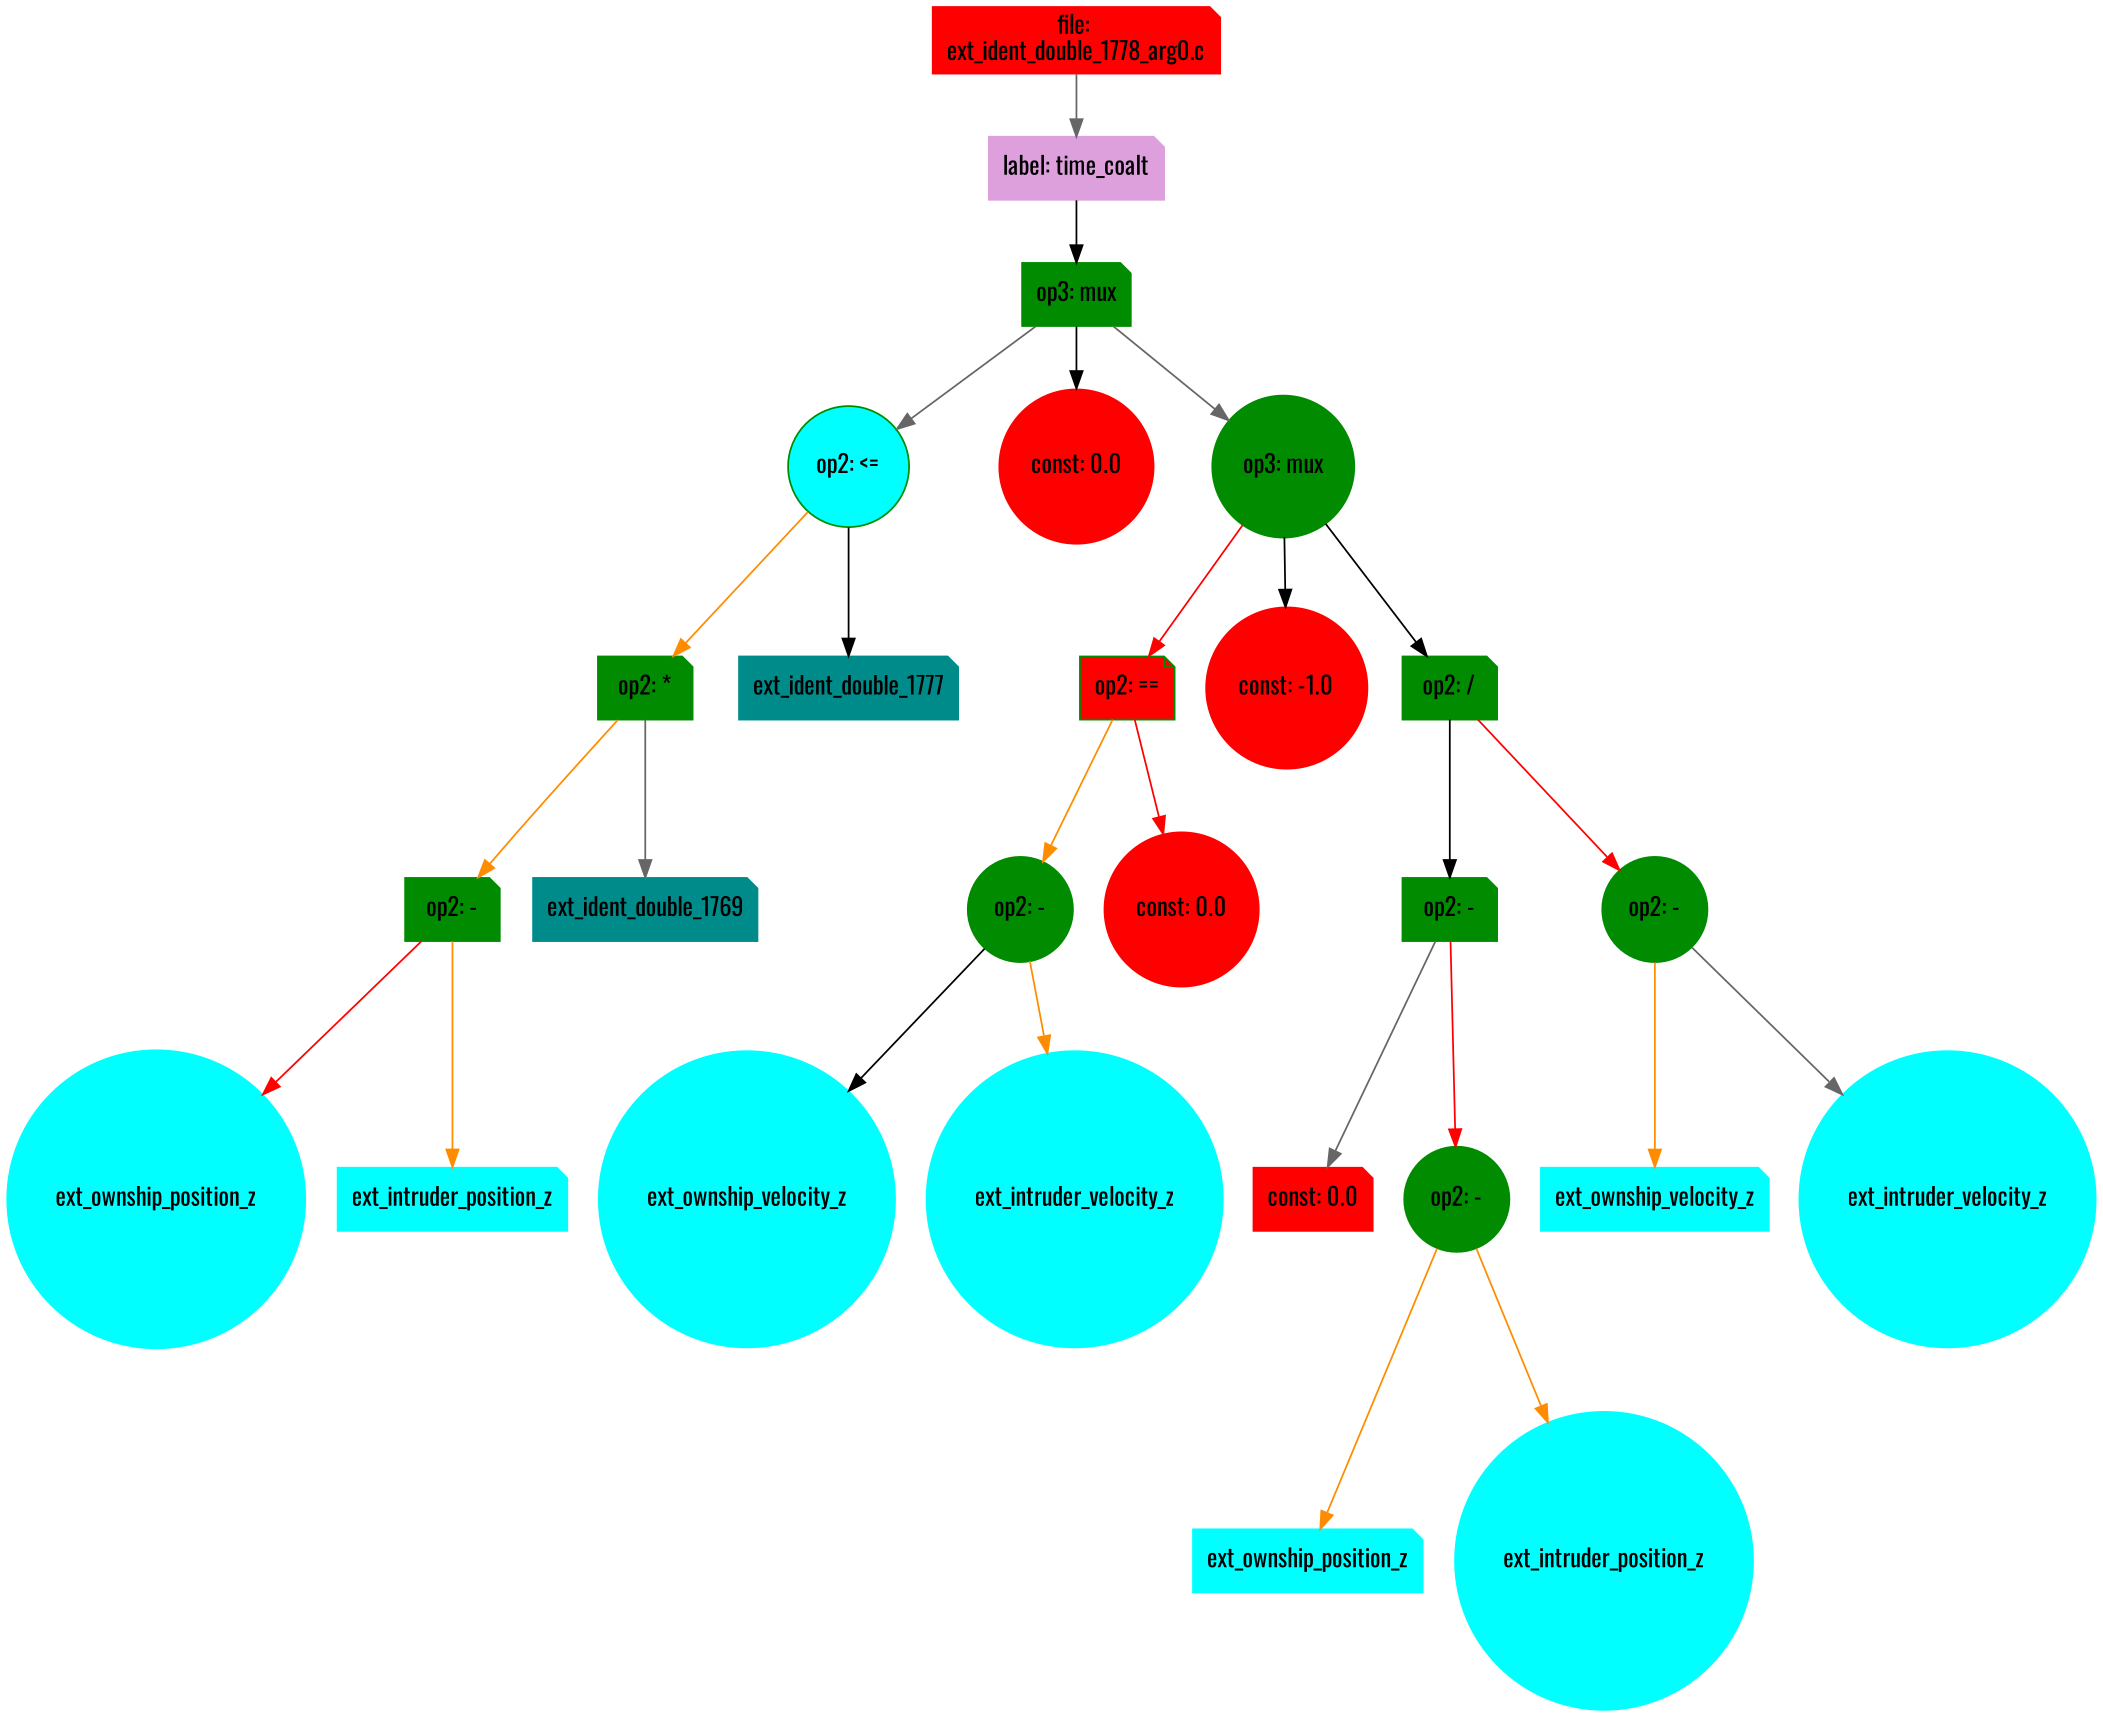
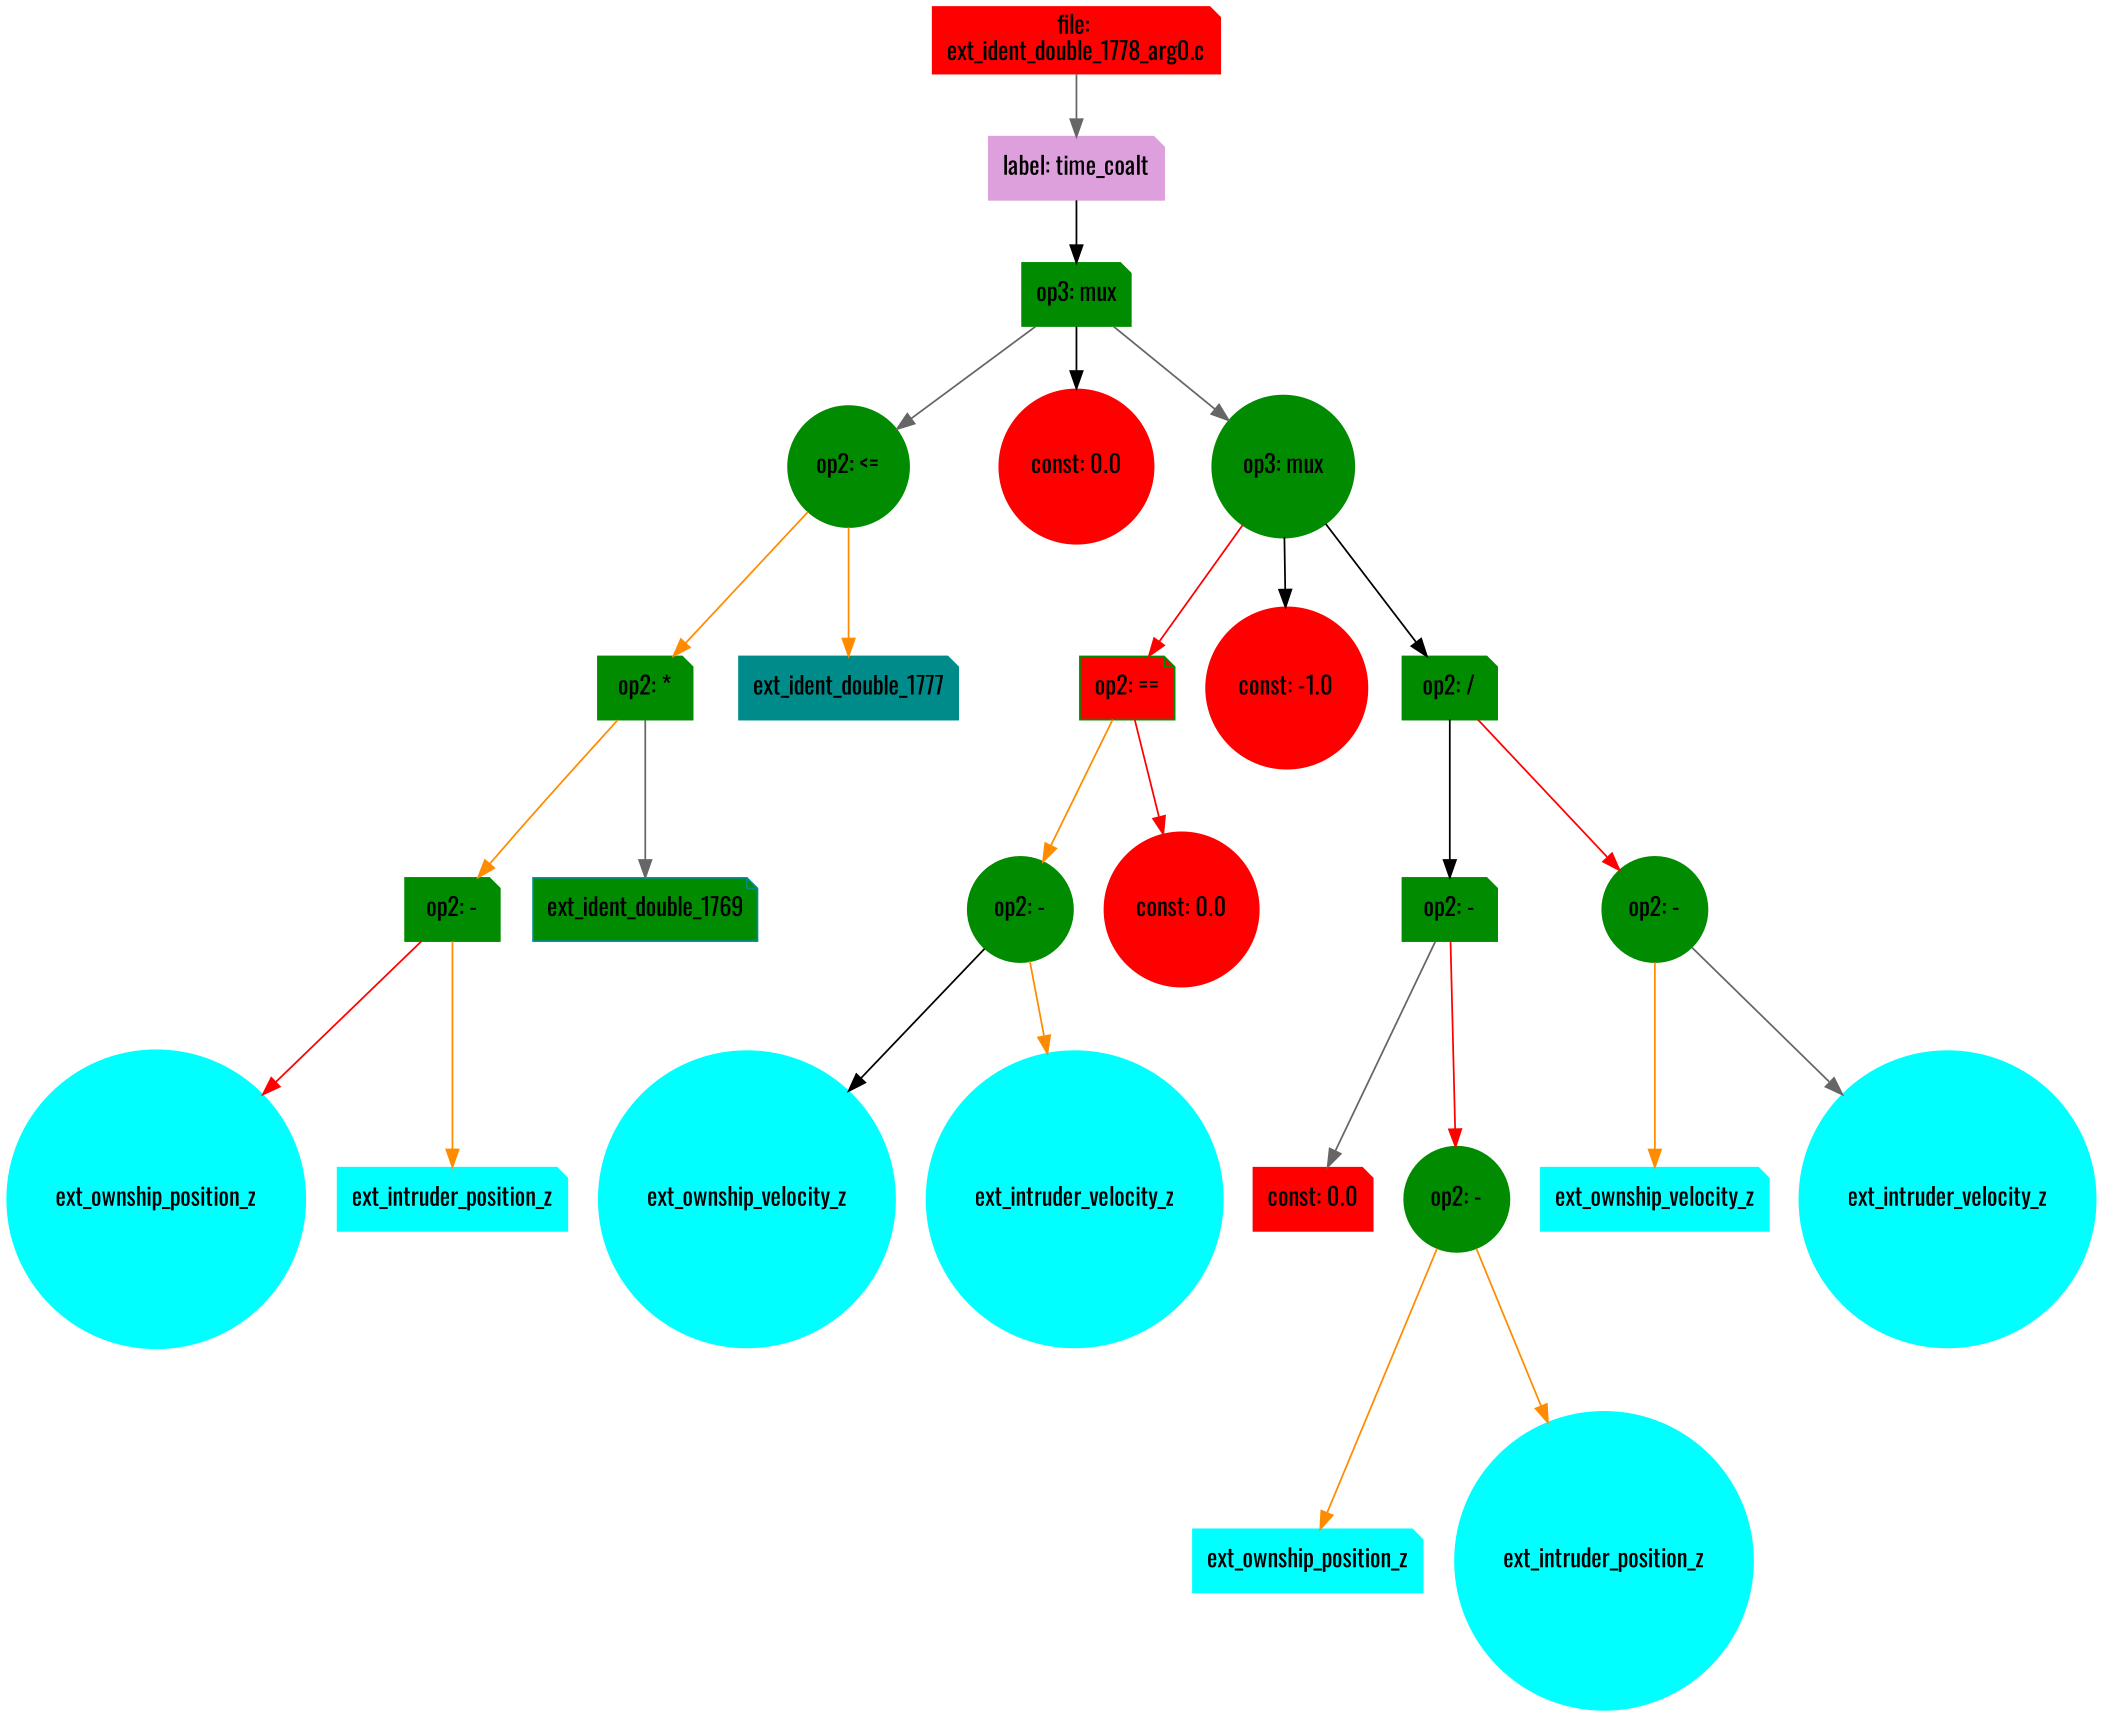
(849, 467) -> (849, 467)
(849, 583) -> (849, 583)
(645, 909) -> (645, 909)
